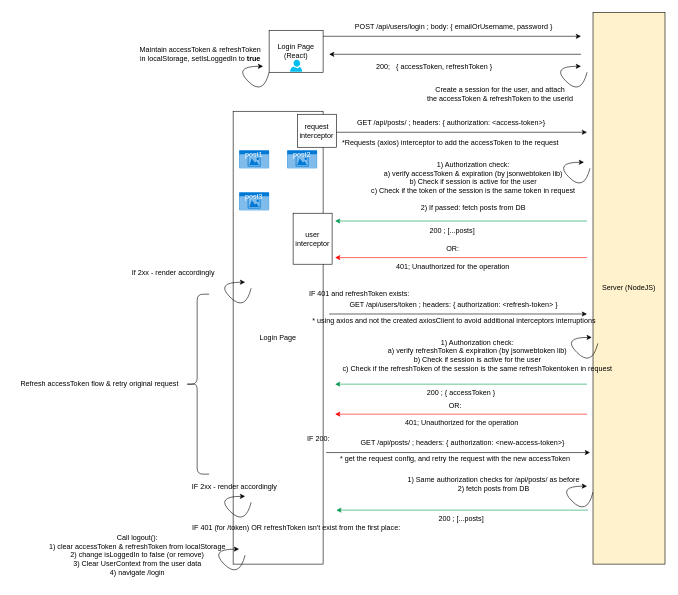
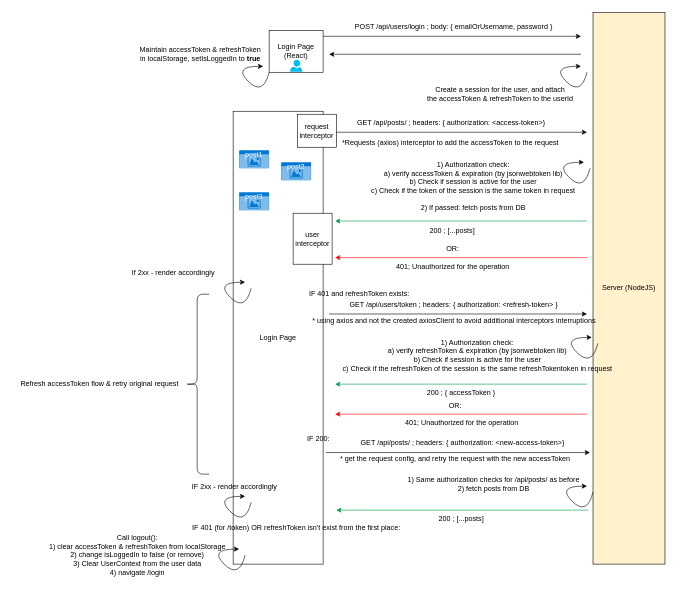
(434, 67) -> none
(302, 159) -> (296, 171)
